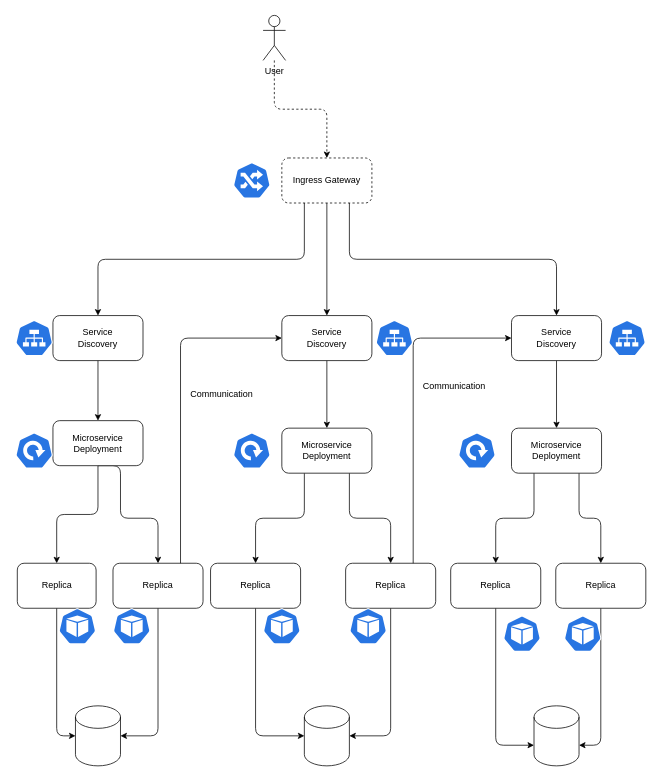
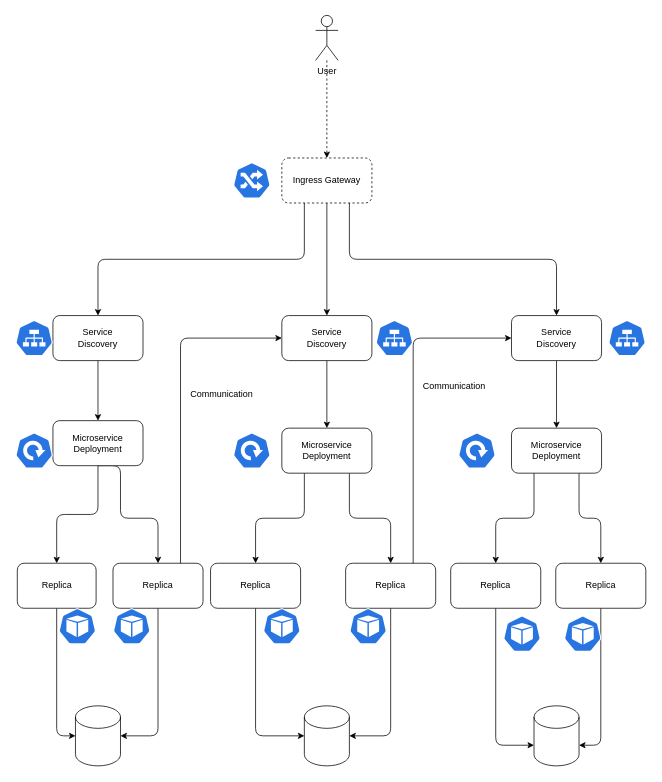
(274, 38) -> (327, 38)
